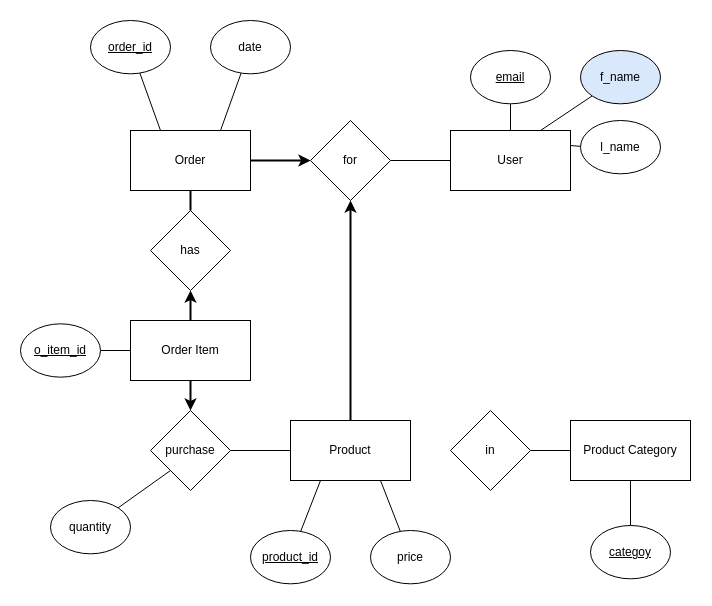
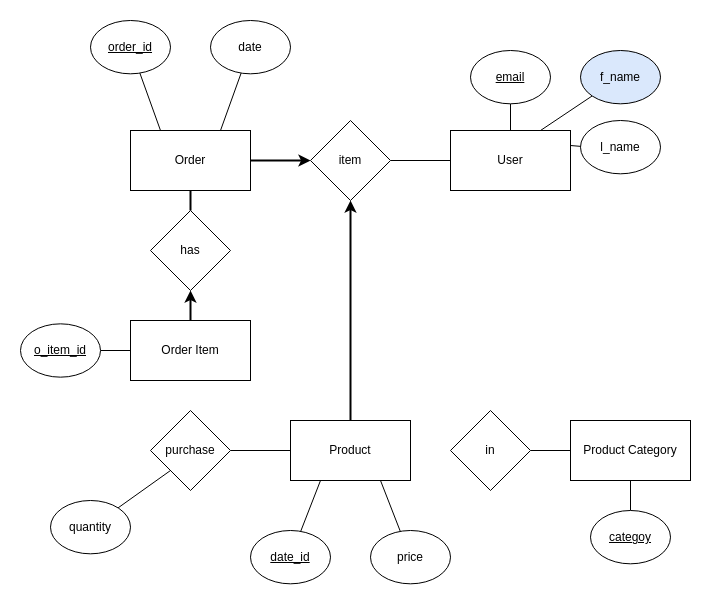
(351, 161) -> (351, 161)
(191, 392) -> none
(631, 552) -> (631, 537)
(291, 558) -> (291, 558)
